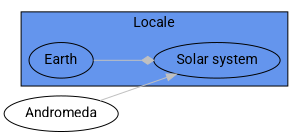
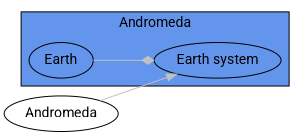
(154, 23) -> (155, 23)
(217, 60) -> (218, 60)
